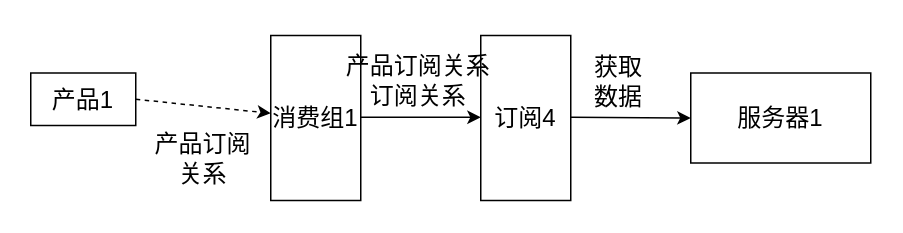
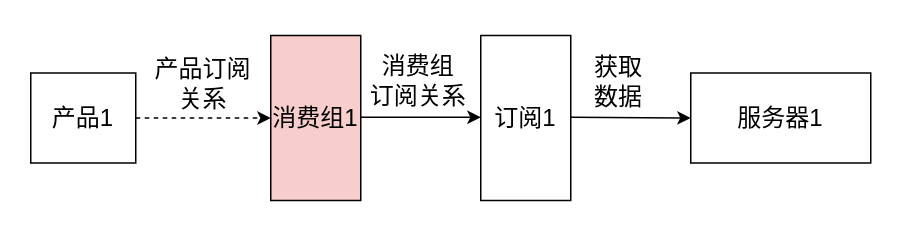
(419, 80) -> (419, 80)
(83, 99) -> (83, 118)
(316, 118) -> (316, 118)
(526, 118) -> (526, 118)
(203, 158) -> (203, 83)
